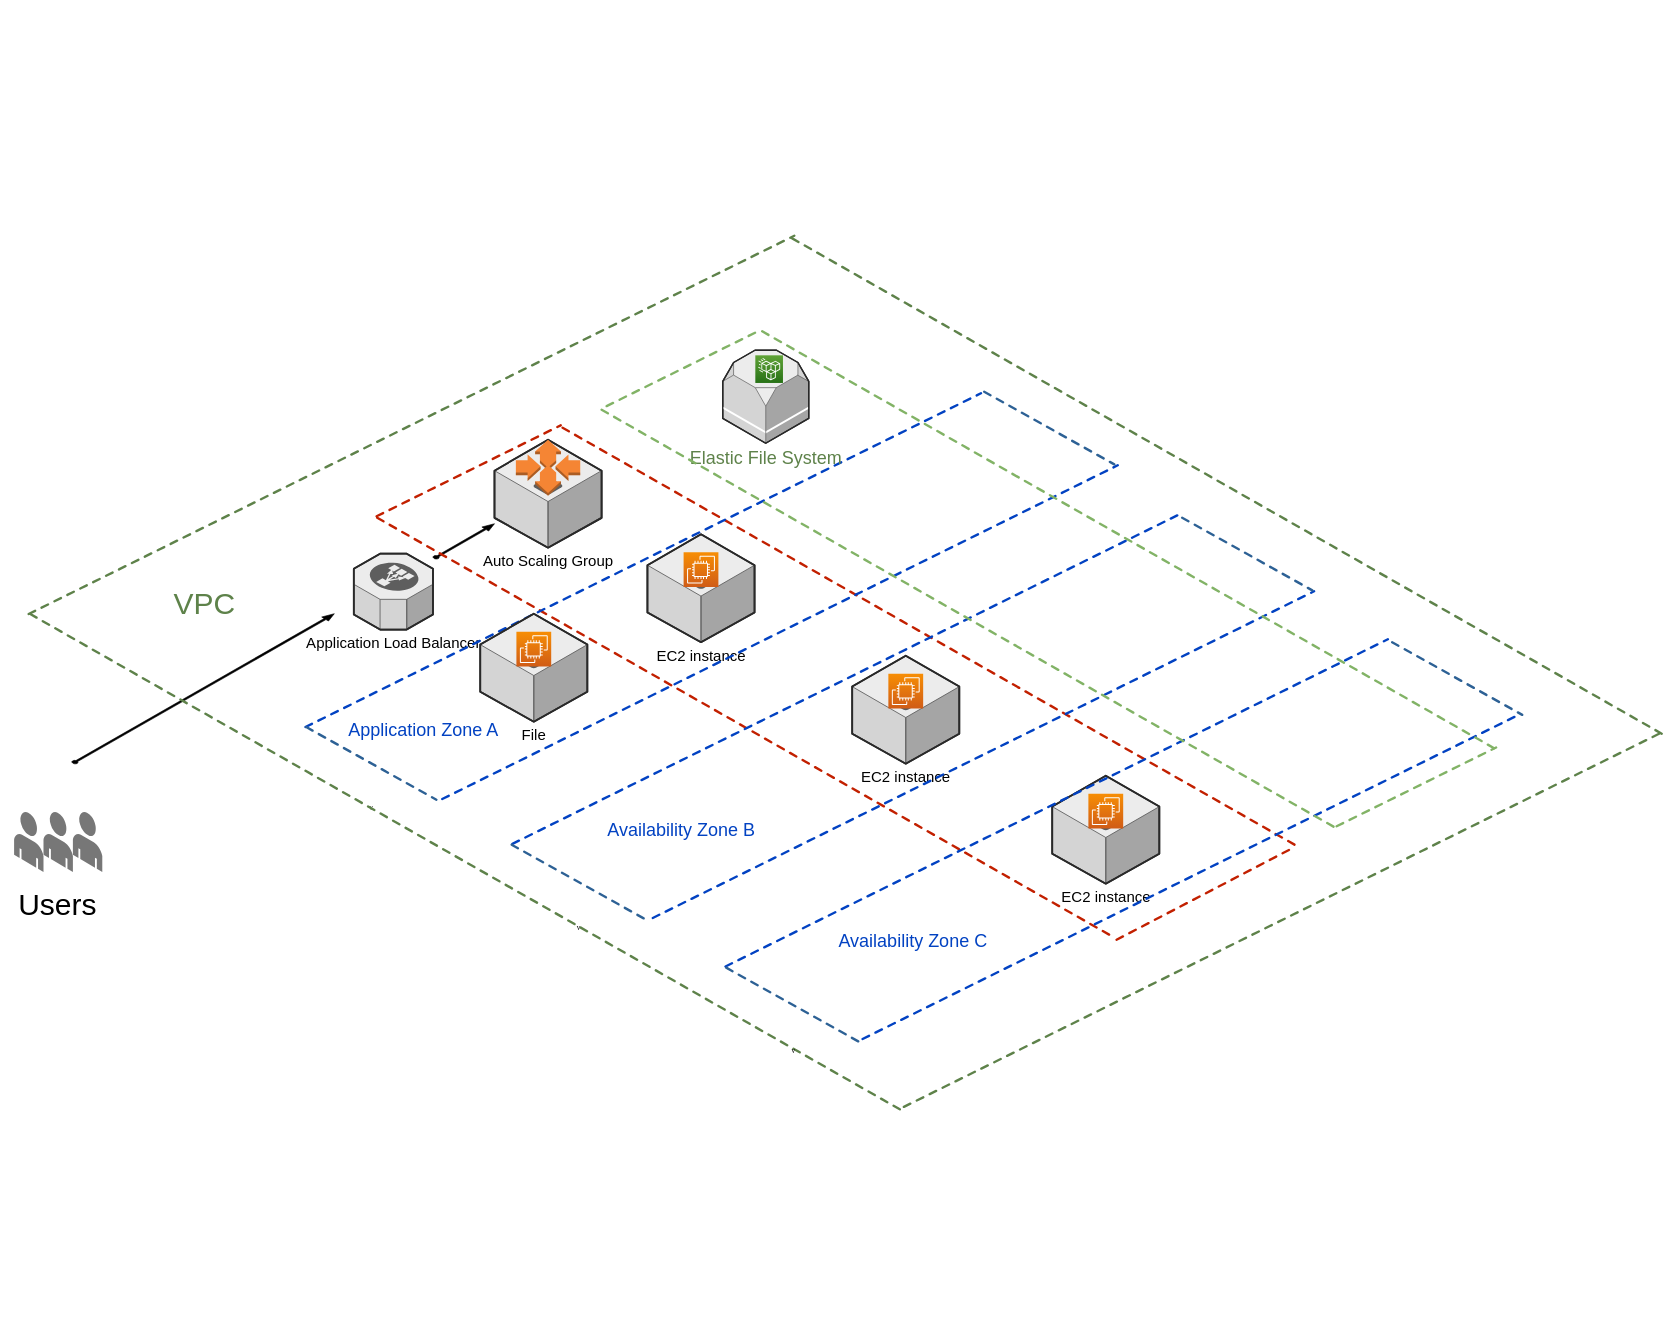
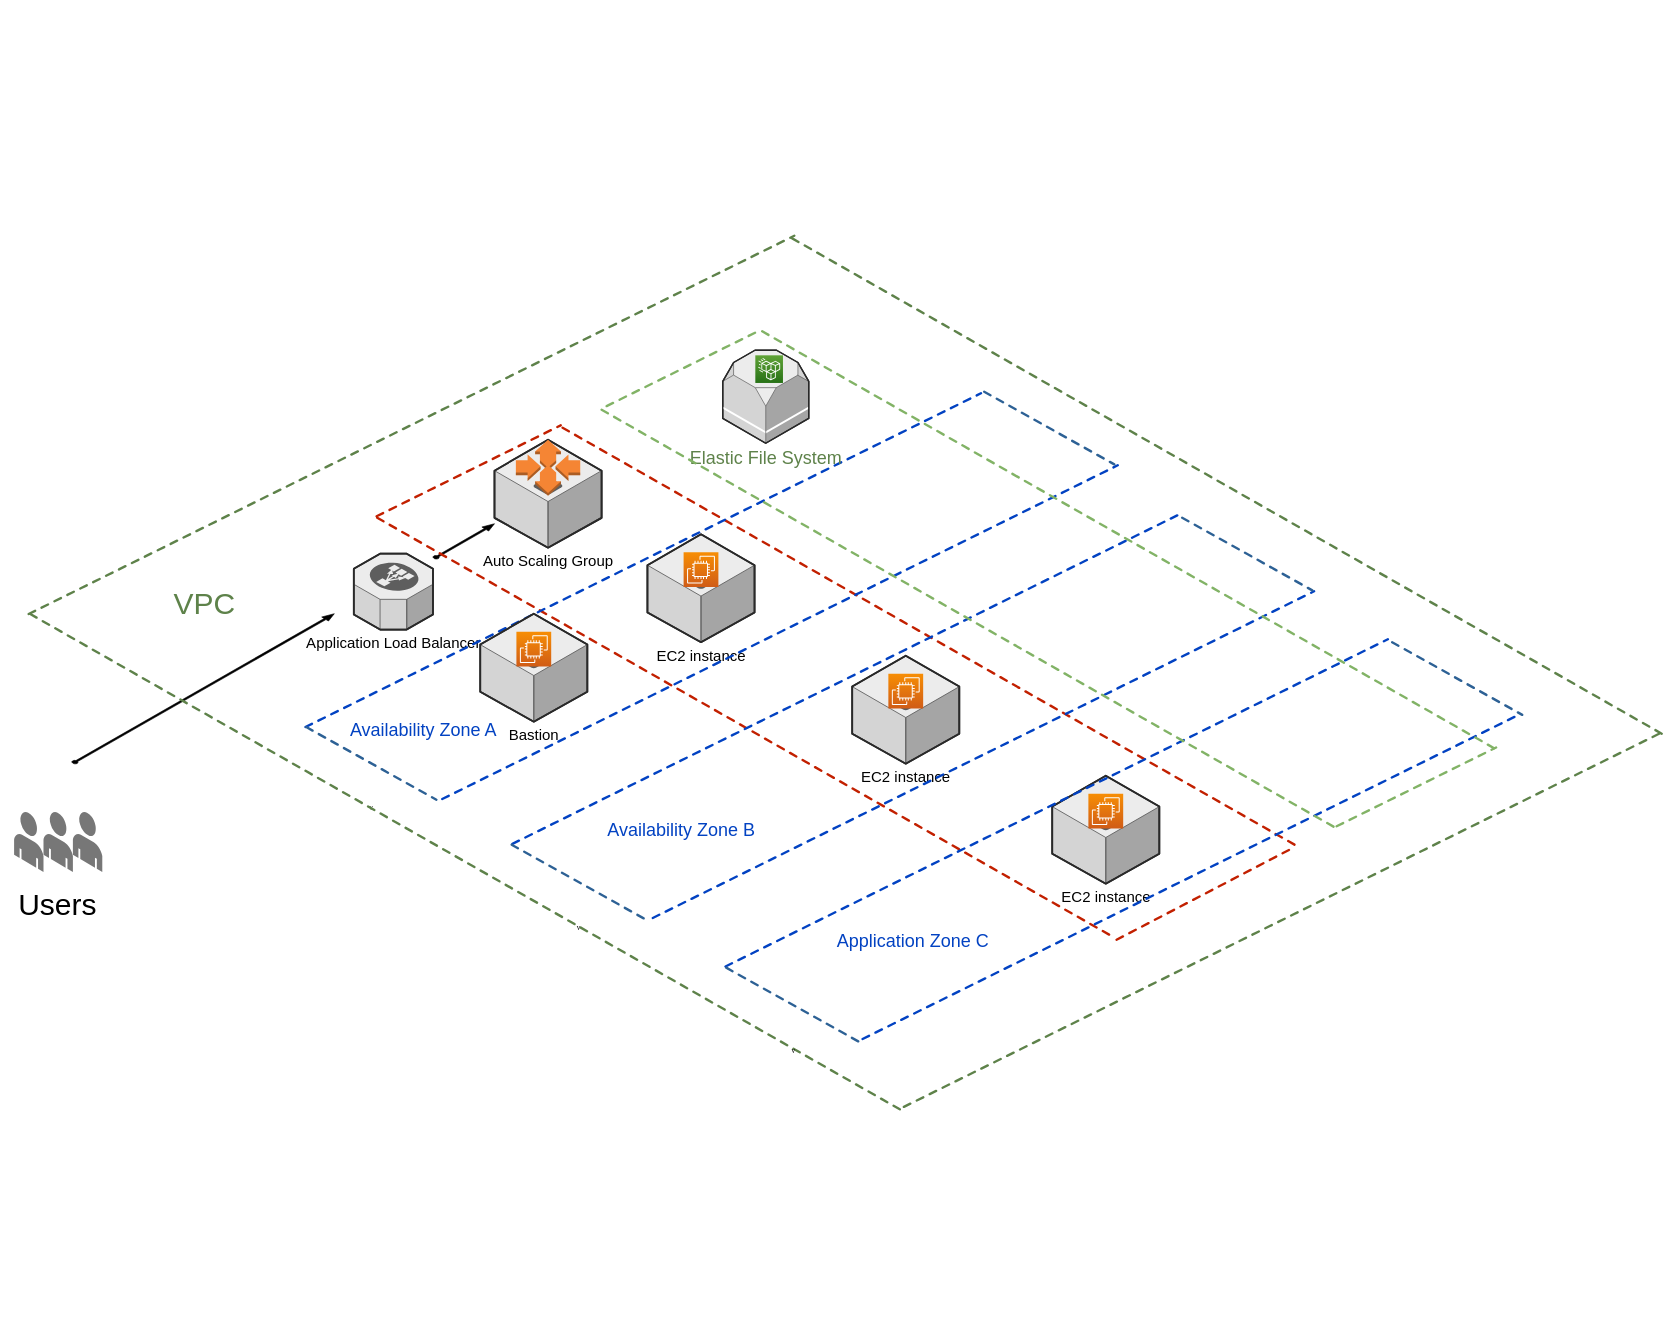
(424, 730) -> (424, 730)
(534, 735) -> (534, 735)
(913, 941) -> (913, 941)
